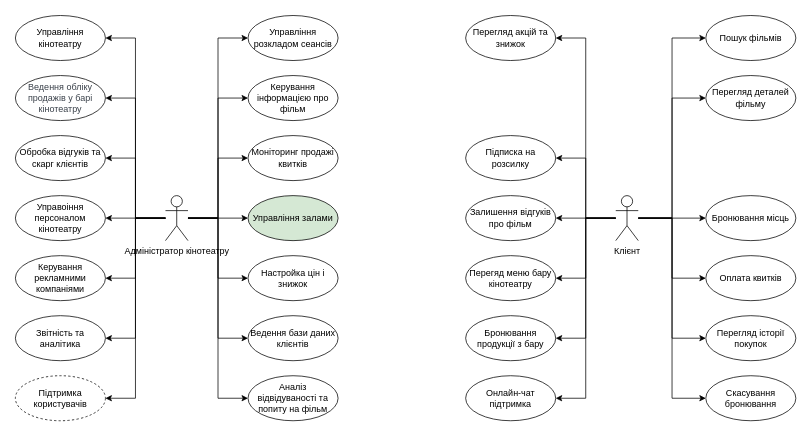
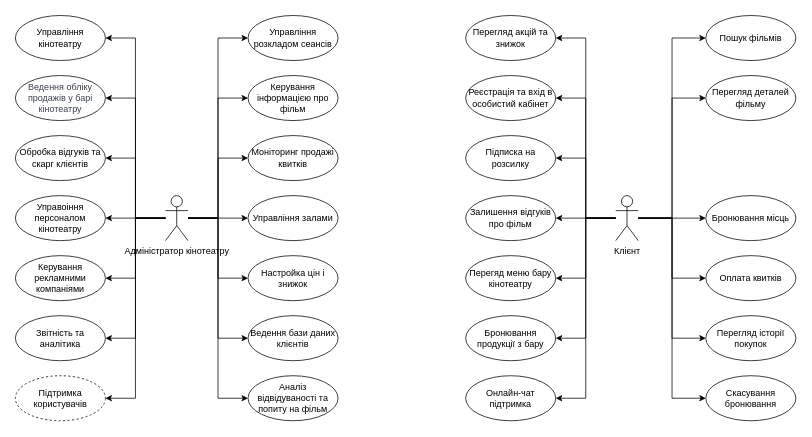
none -> (510, 98)
none -> (562, 98)
(293, 218) -> (293, 218)
